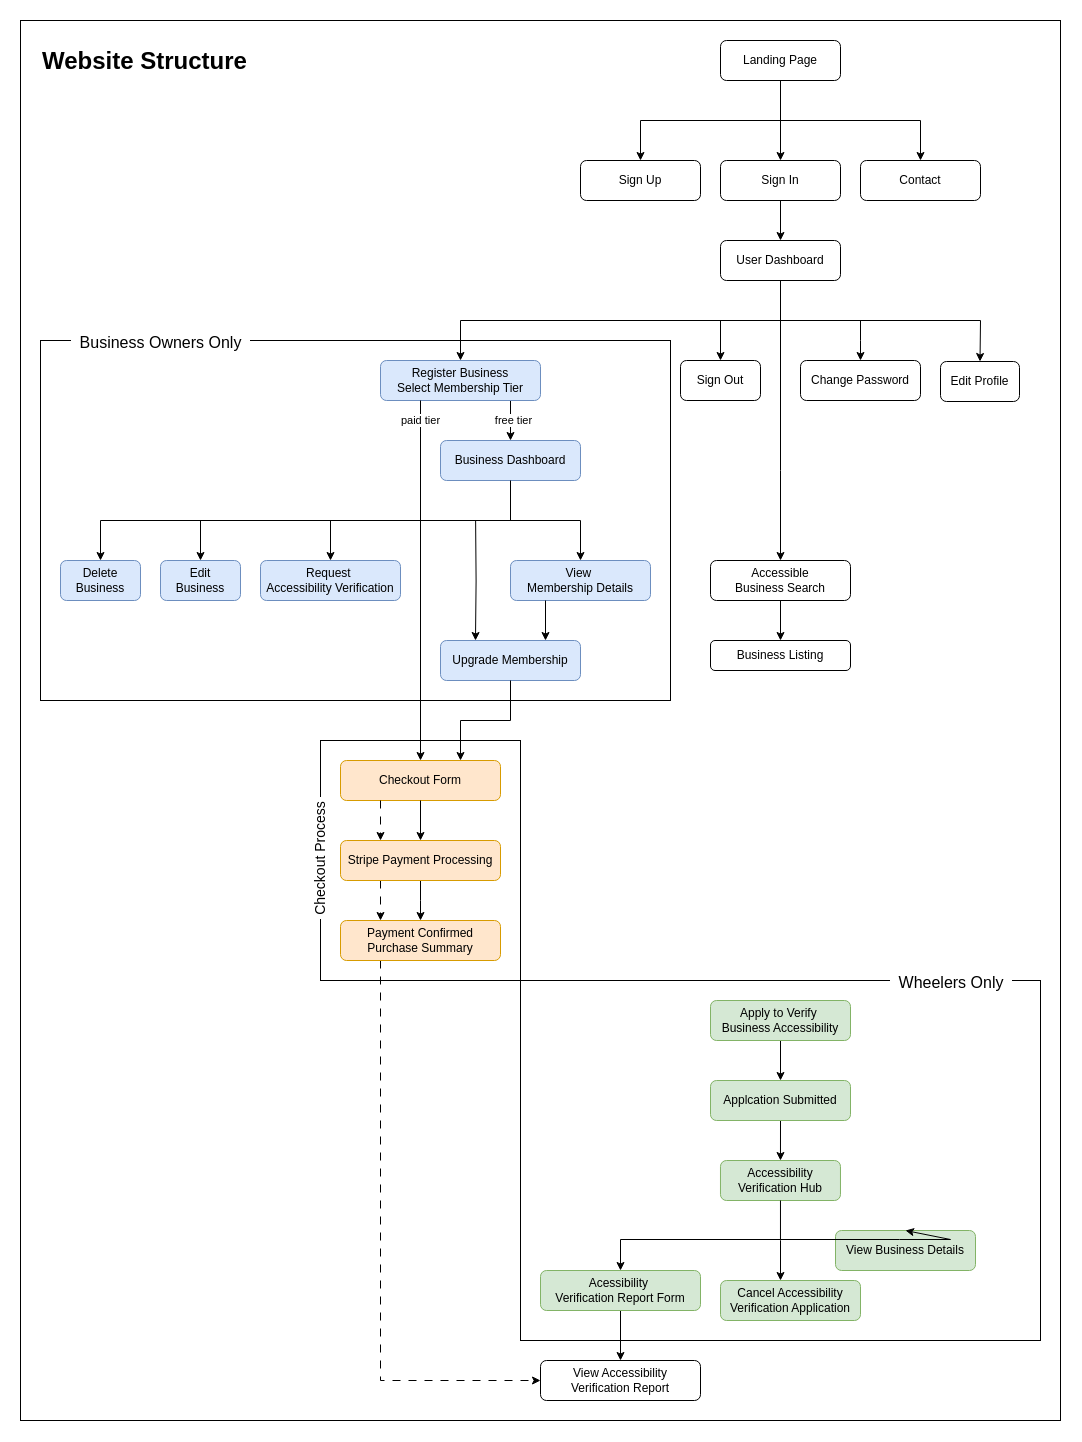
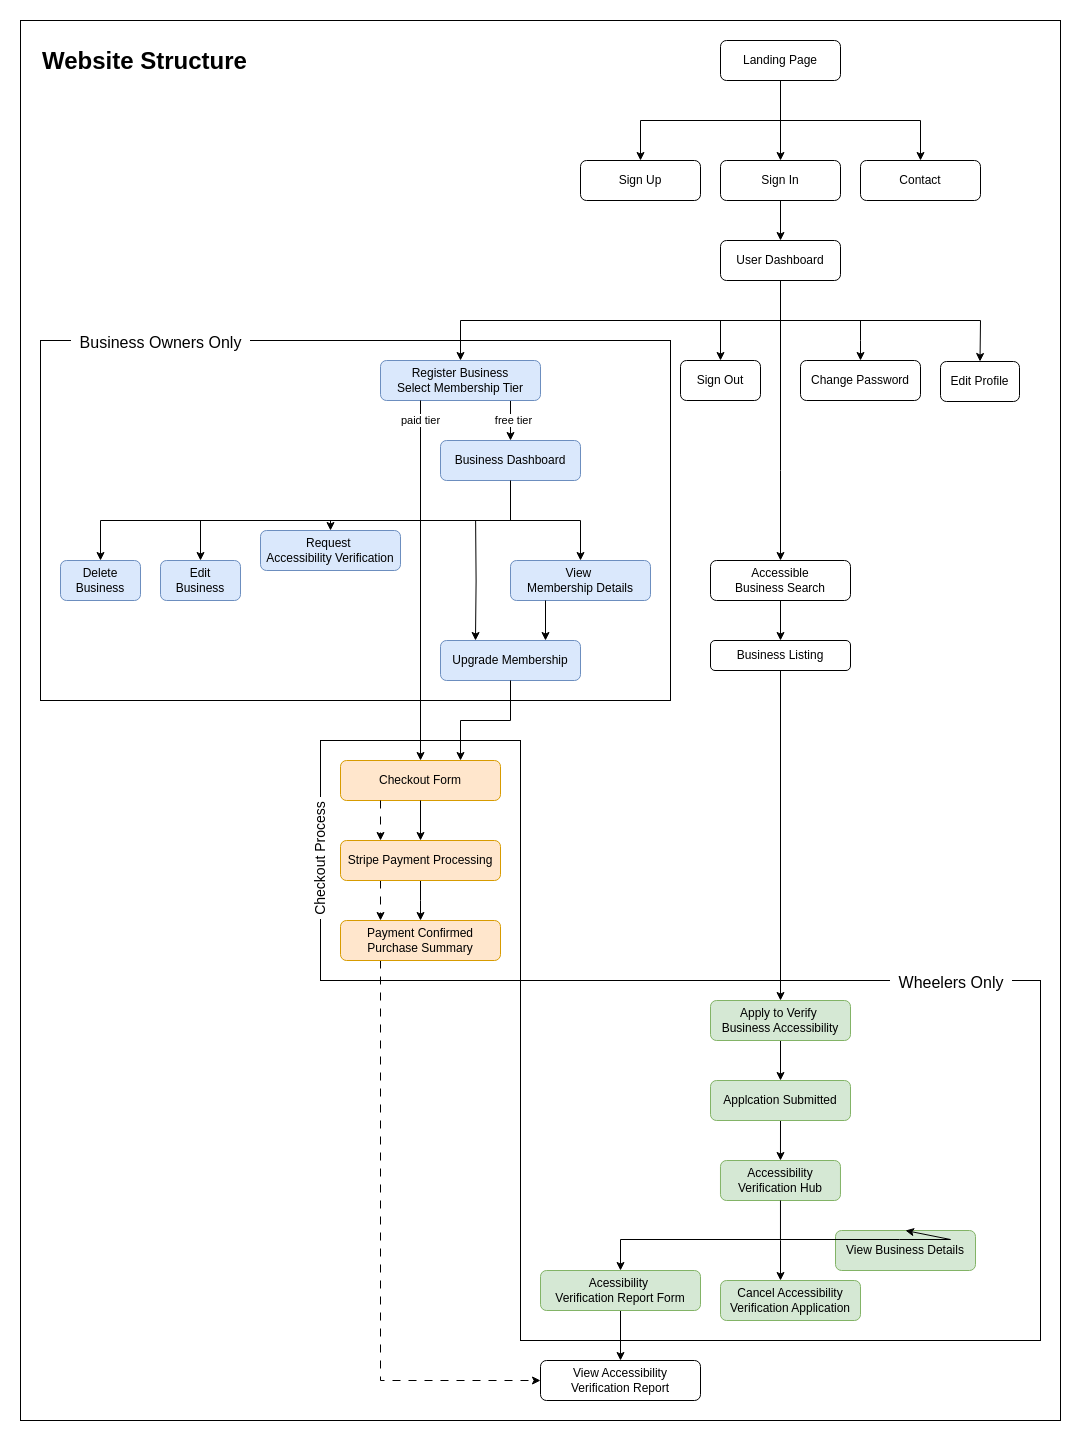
(331, 581) -> (331, 551)
none -> (781, 832)
